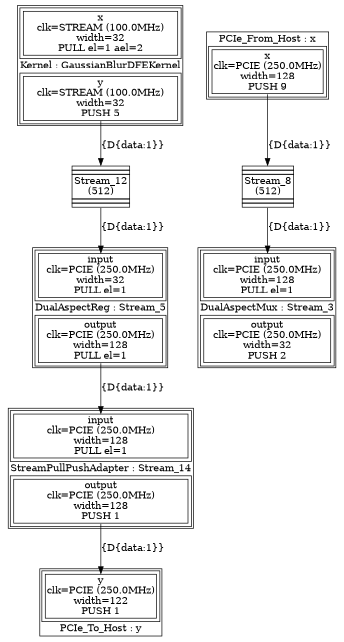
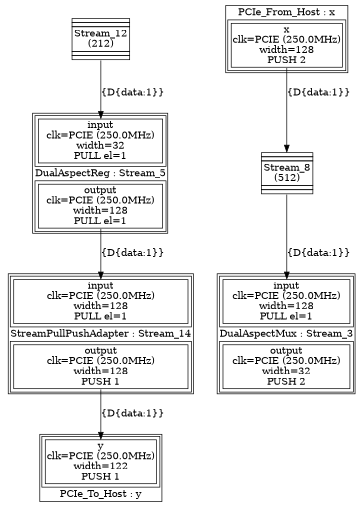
(100, 66) -> none
(268, 87) -> (287, 60)
(101, 191) -> (101, 44)
